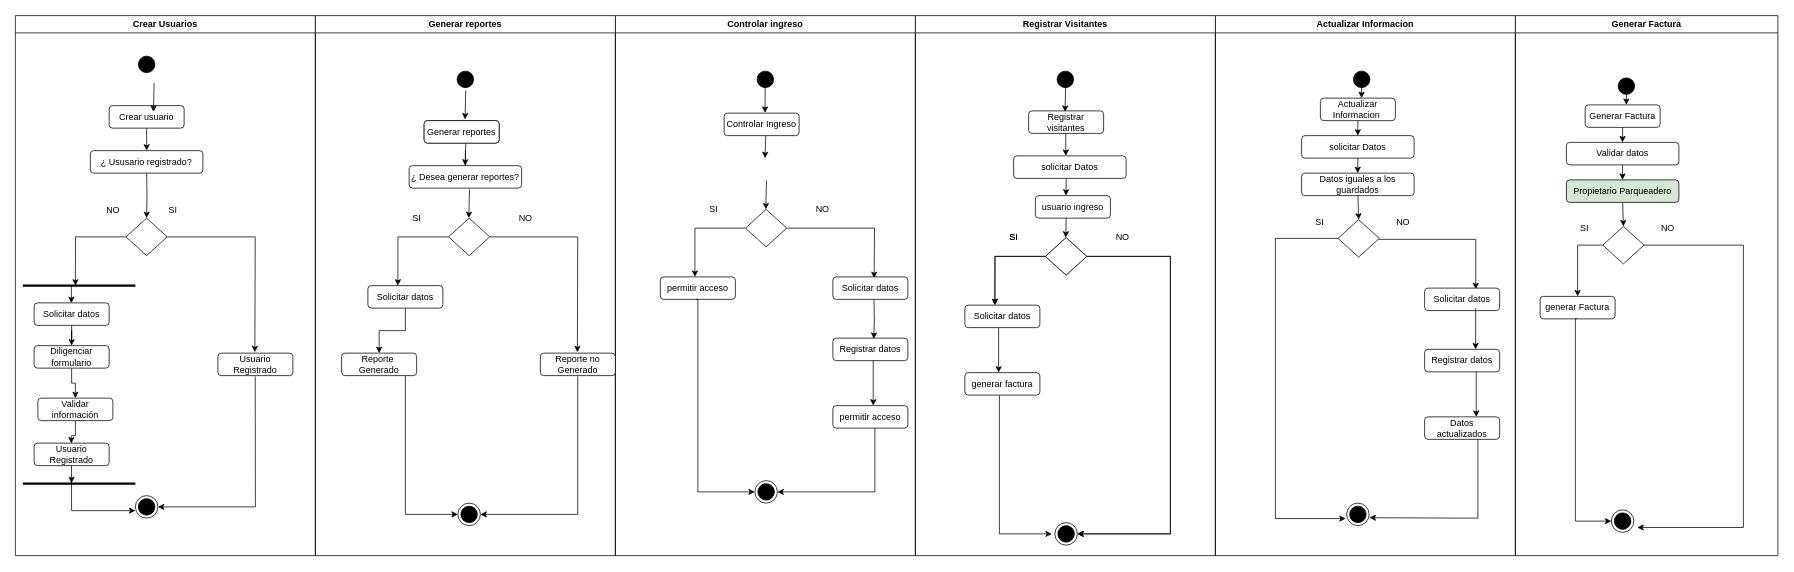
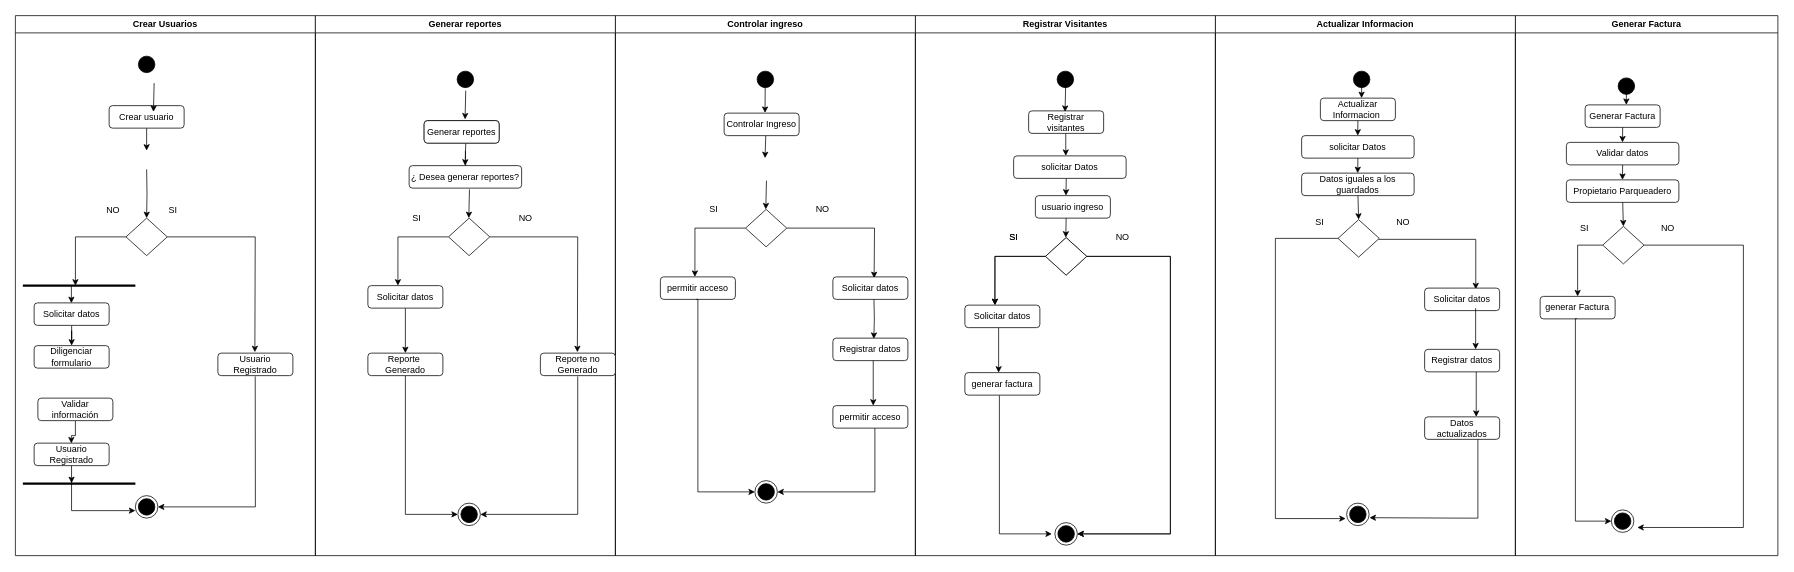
(147, 162) -> none
(1623, 191) -> (1623, 191)
(379, 364) -> (405, 364)
(72, 382) -> none
